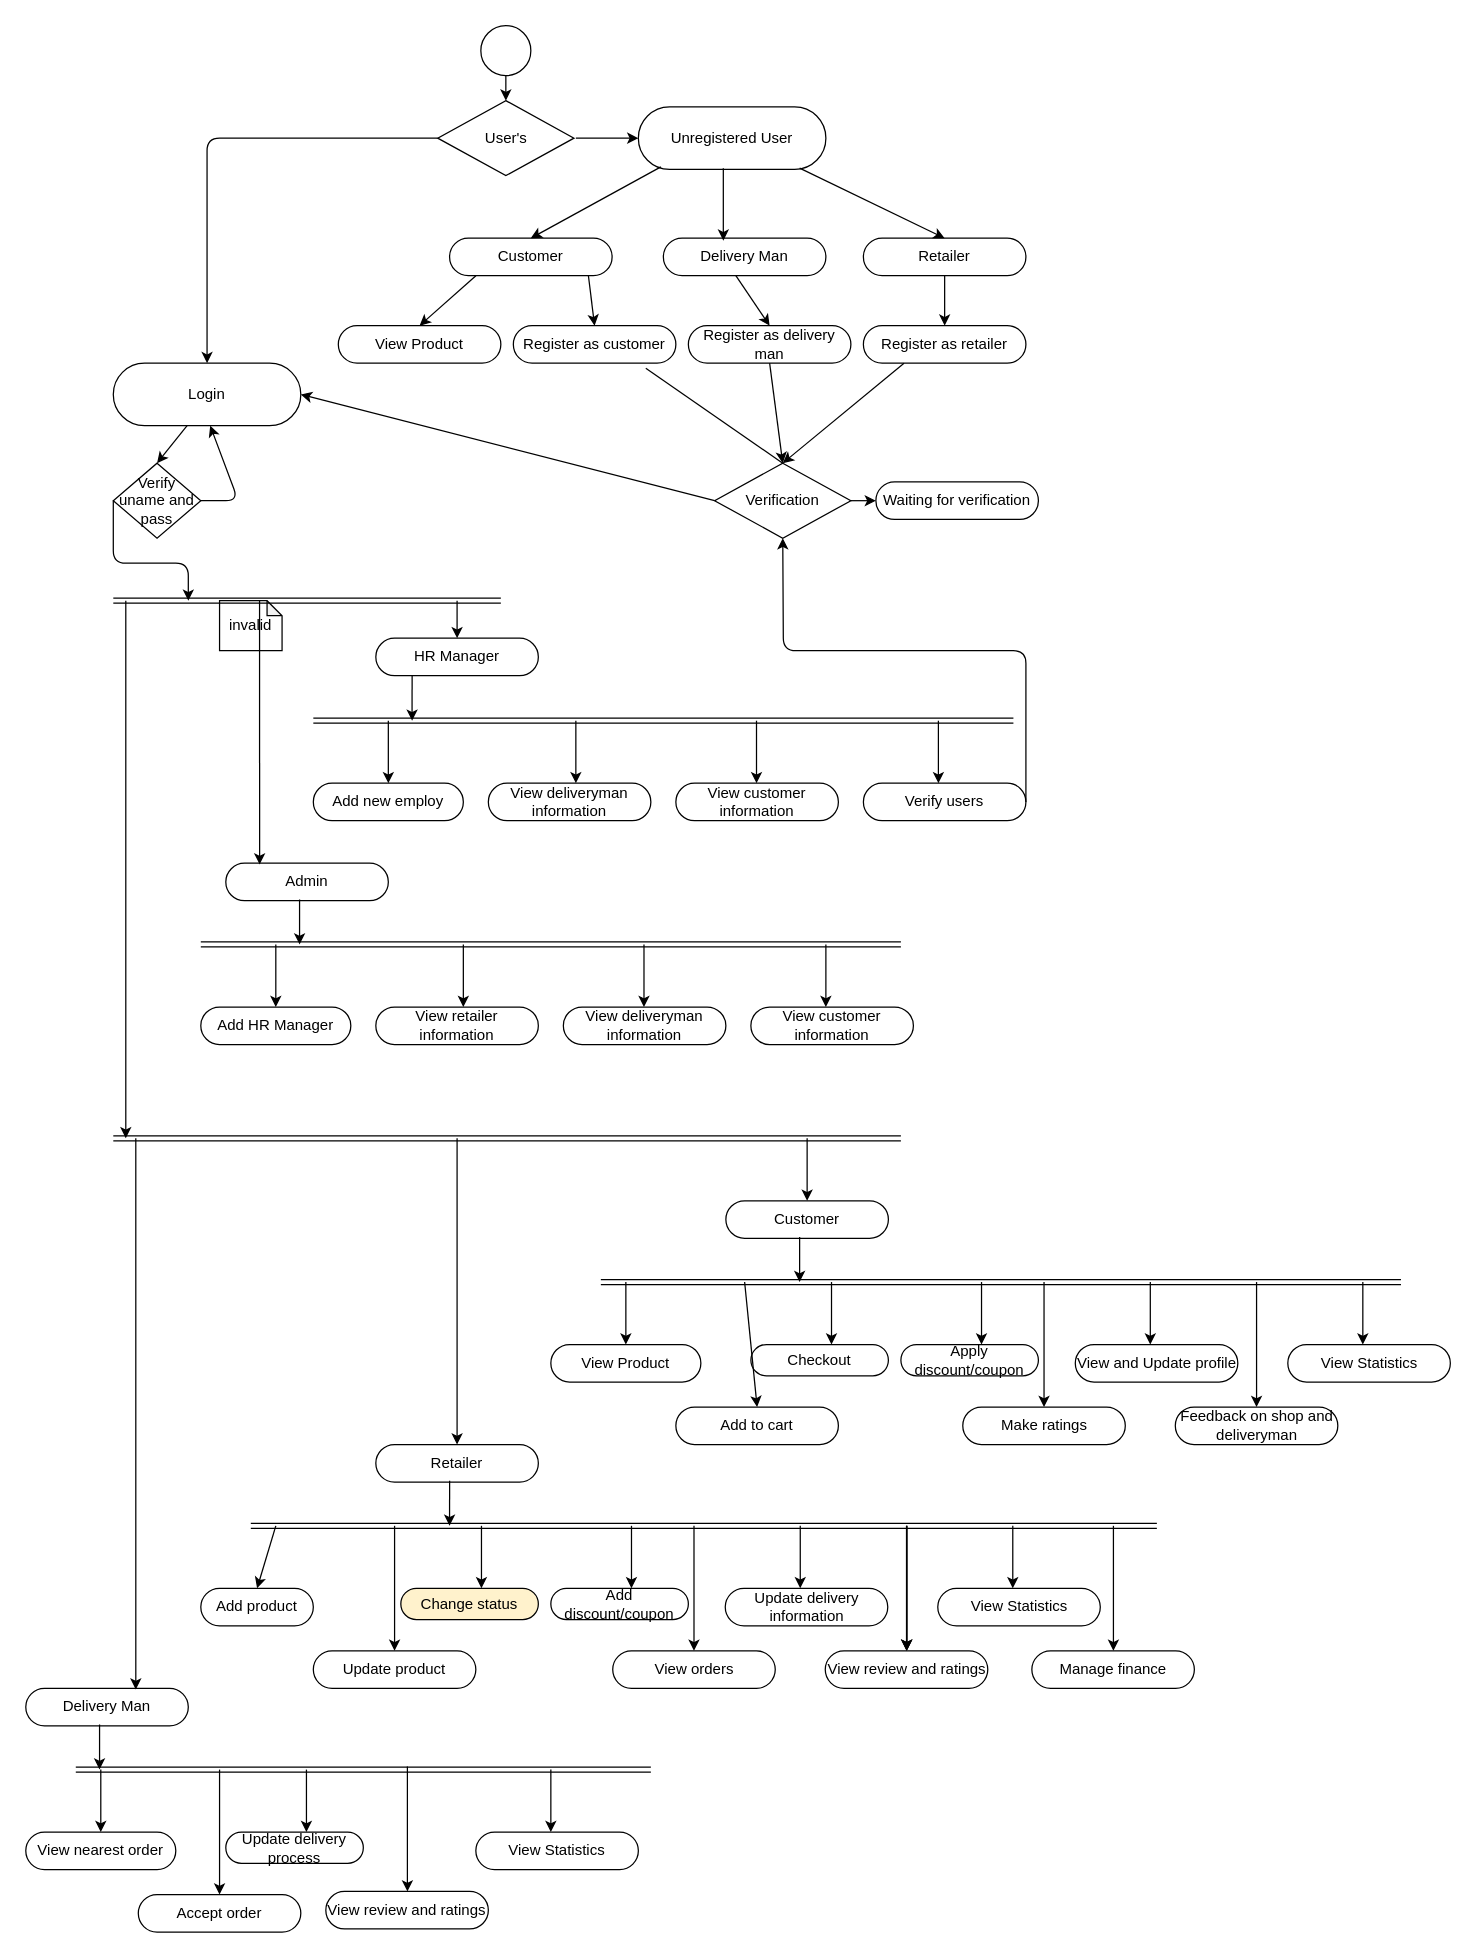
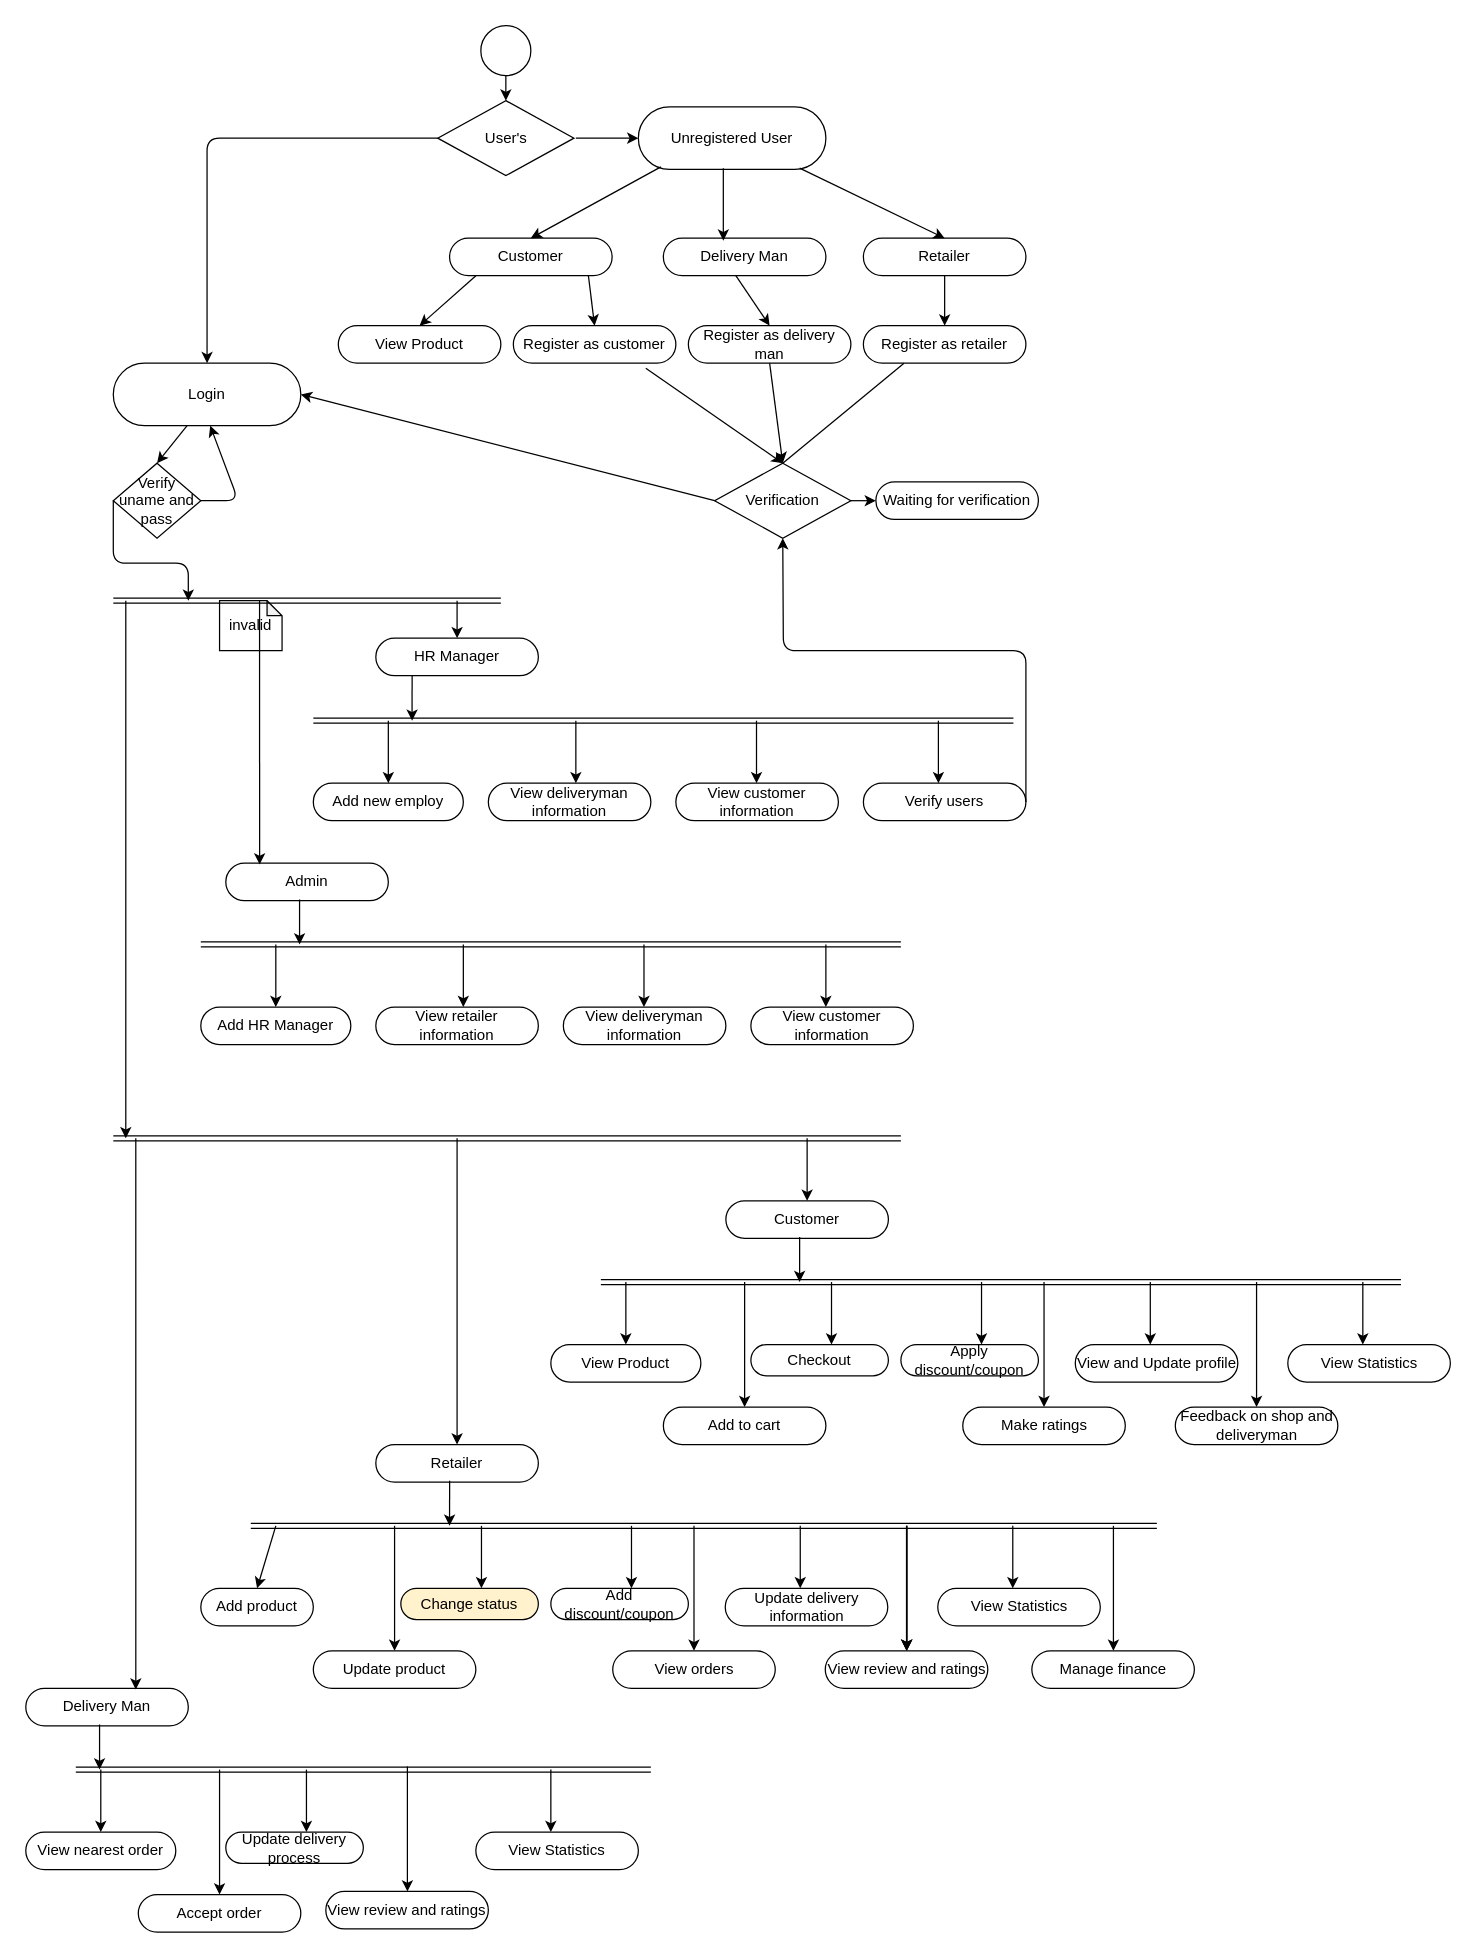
(790, 457) -> (788, 459)
(777, 459) -> (774, 457)
(757, 1426) -> (744, 1426)
